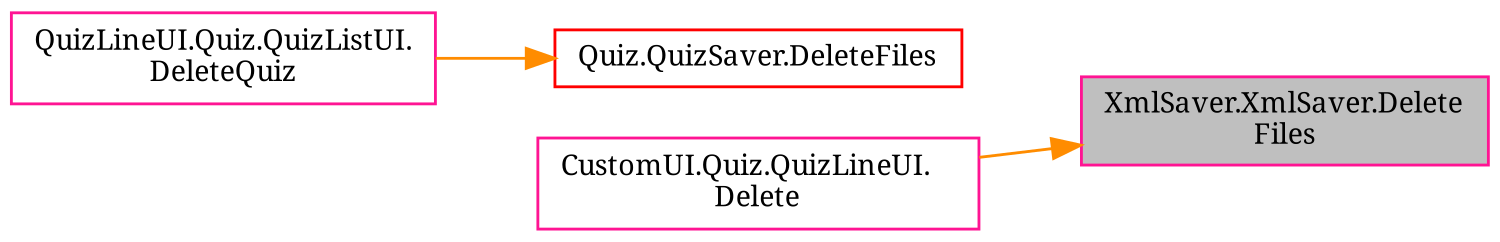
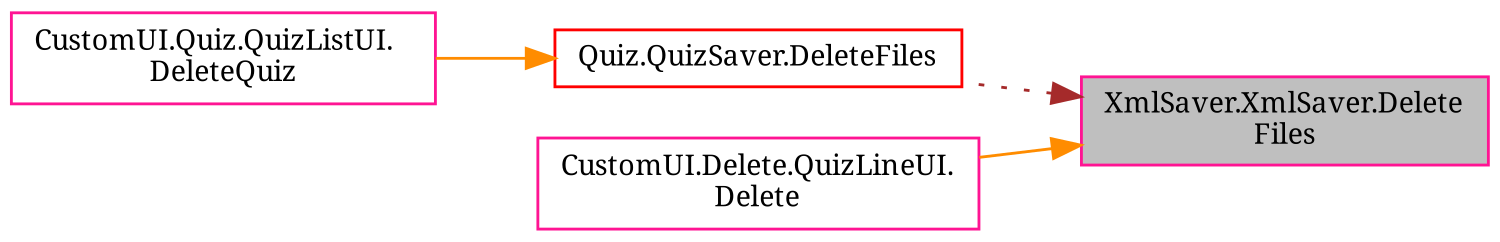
(223, 58) -> (223, 58)
none -> (1007, 88)
(758, 184) -> (758, 184)
